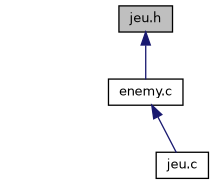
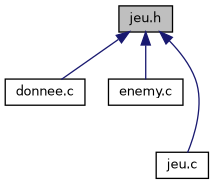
none -> (45, 92)
(167, 135) -> (198, 93)
